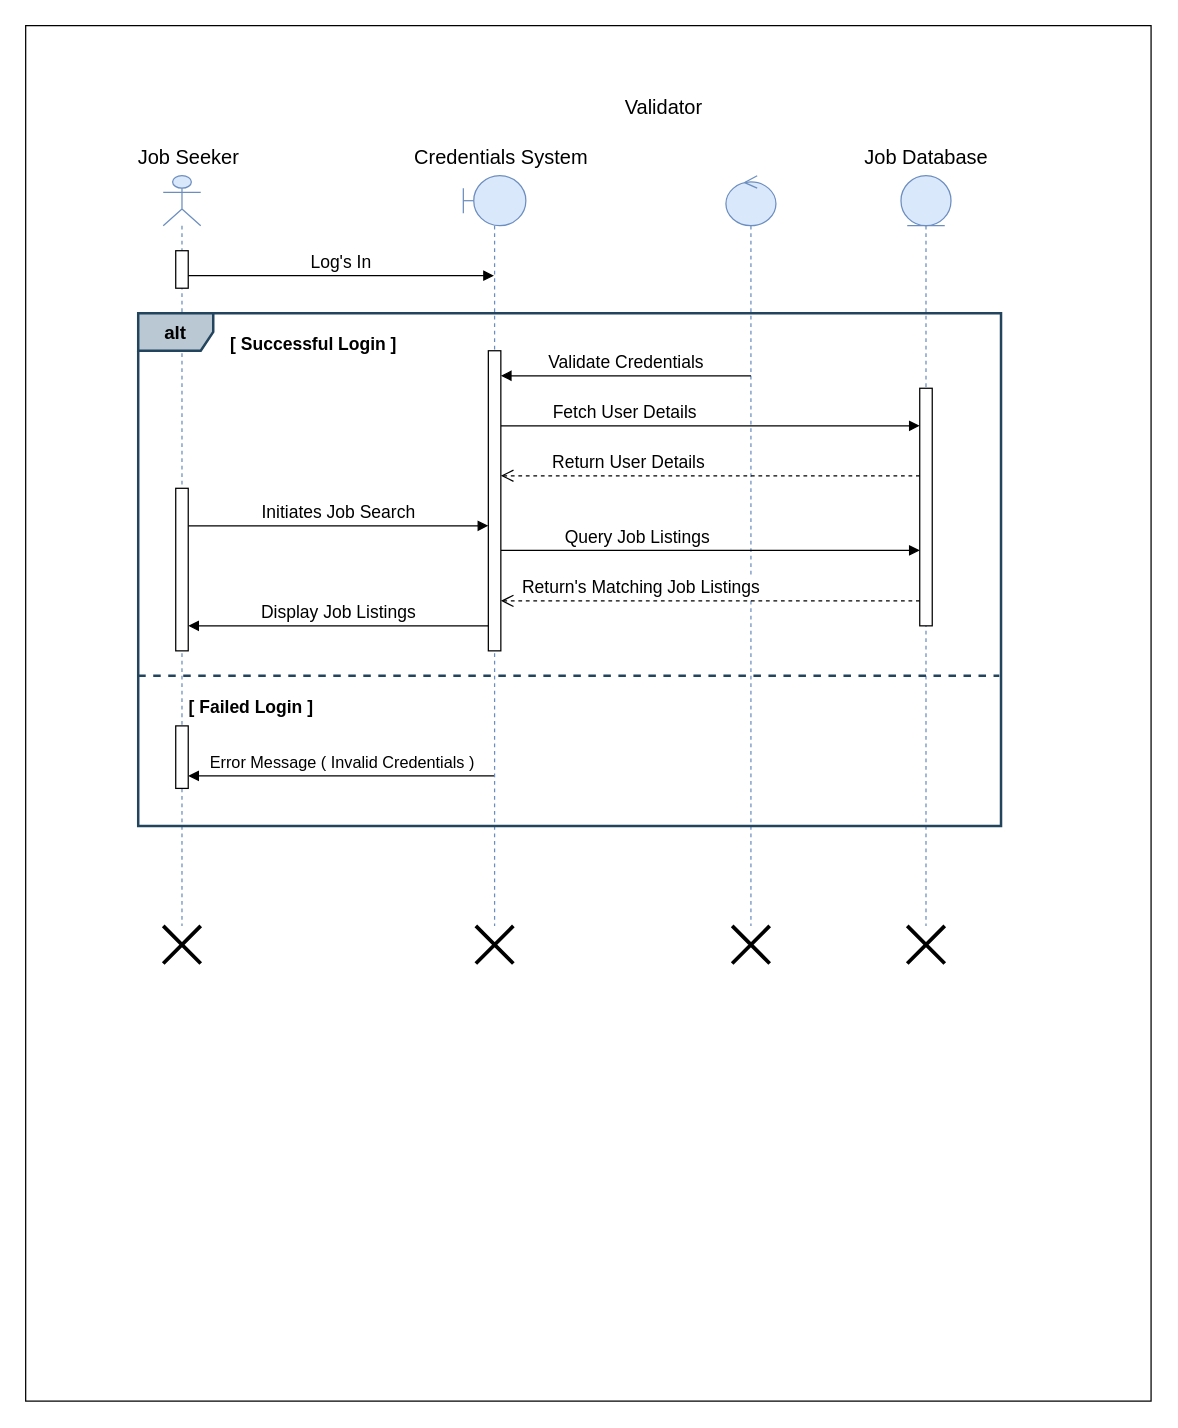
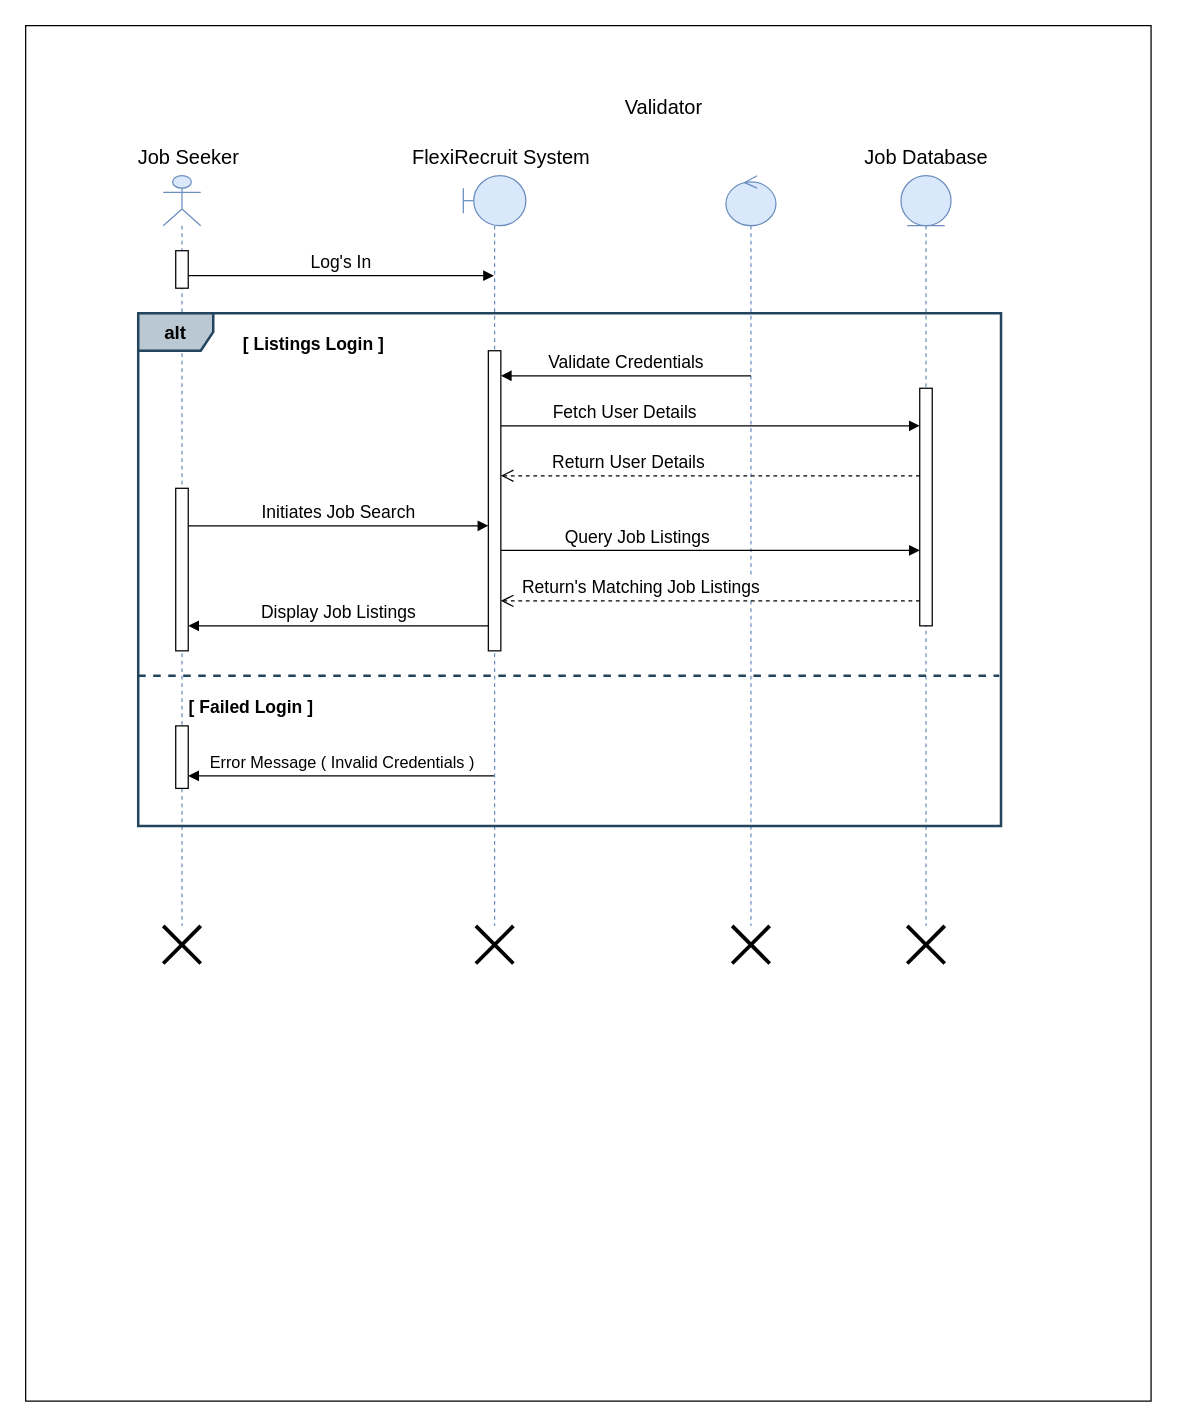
(501, 157) -> (501, 157)
(314, 344) -> (314, 344)
